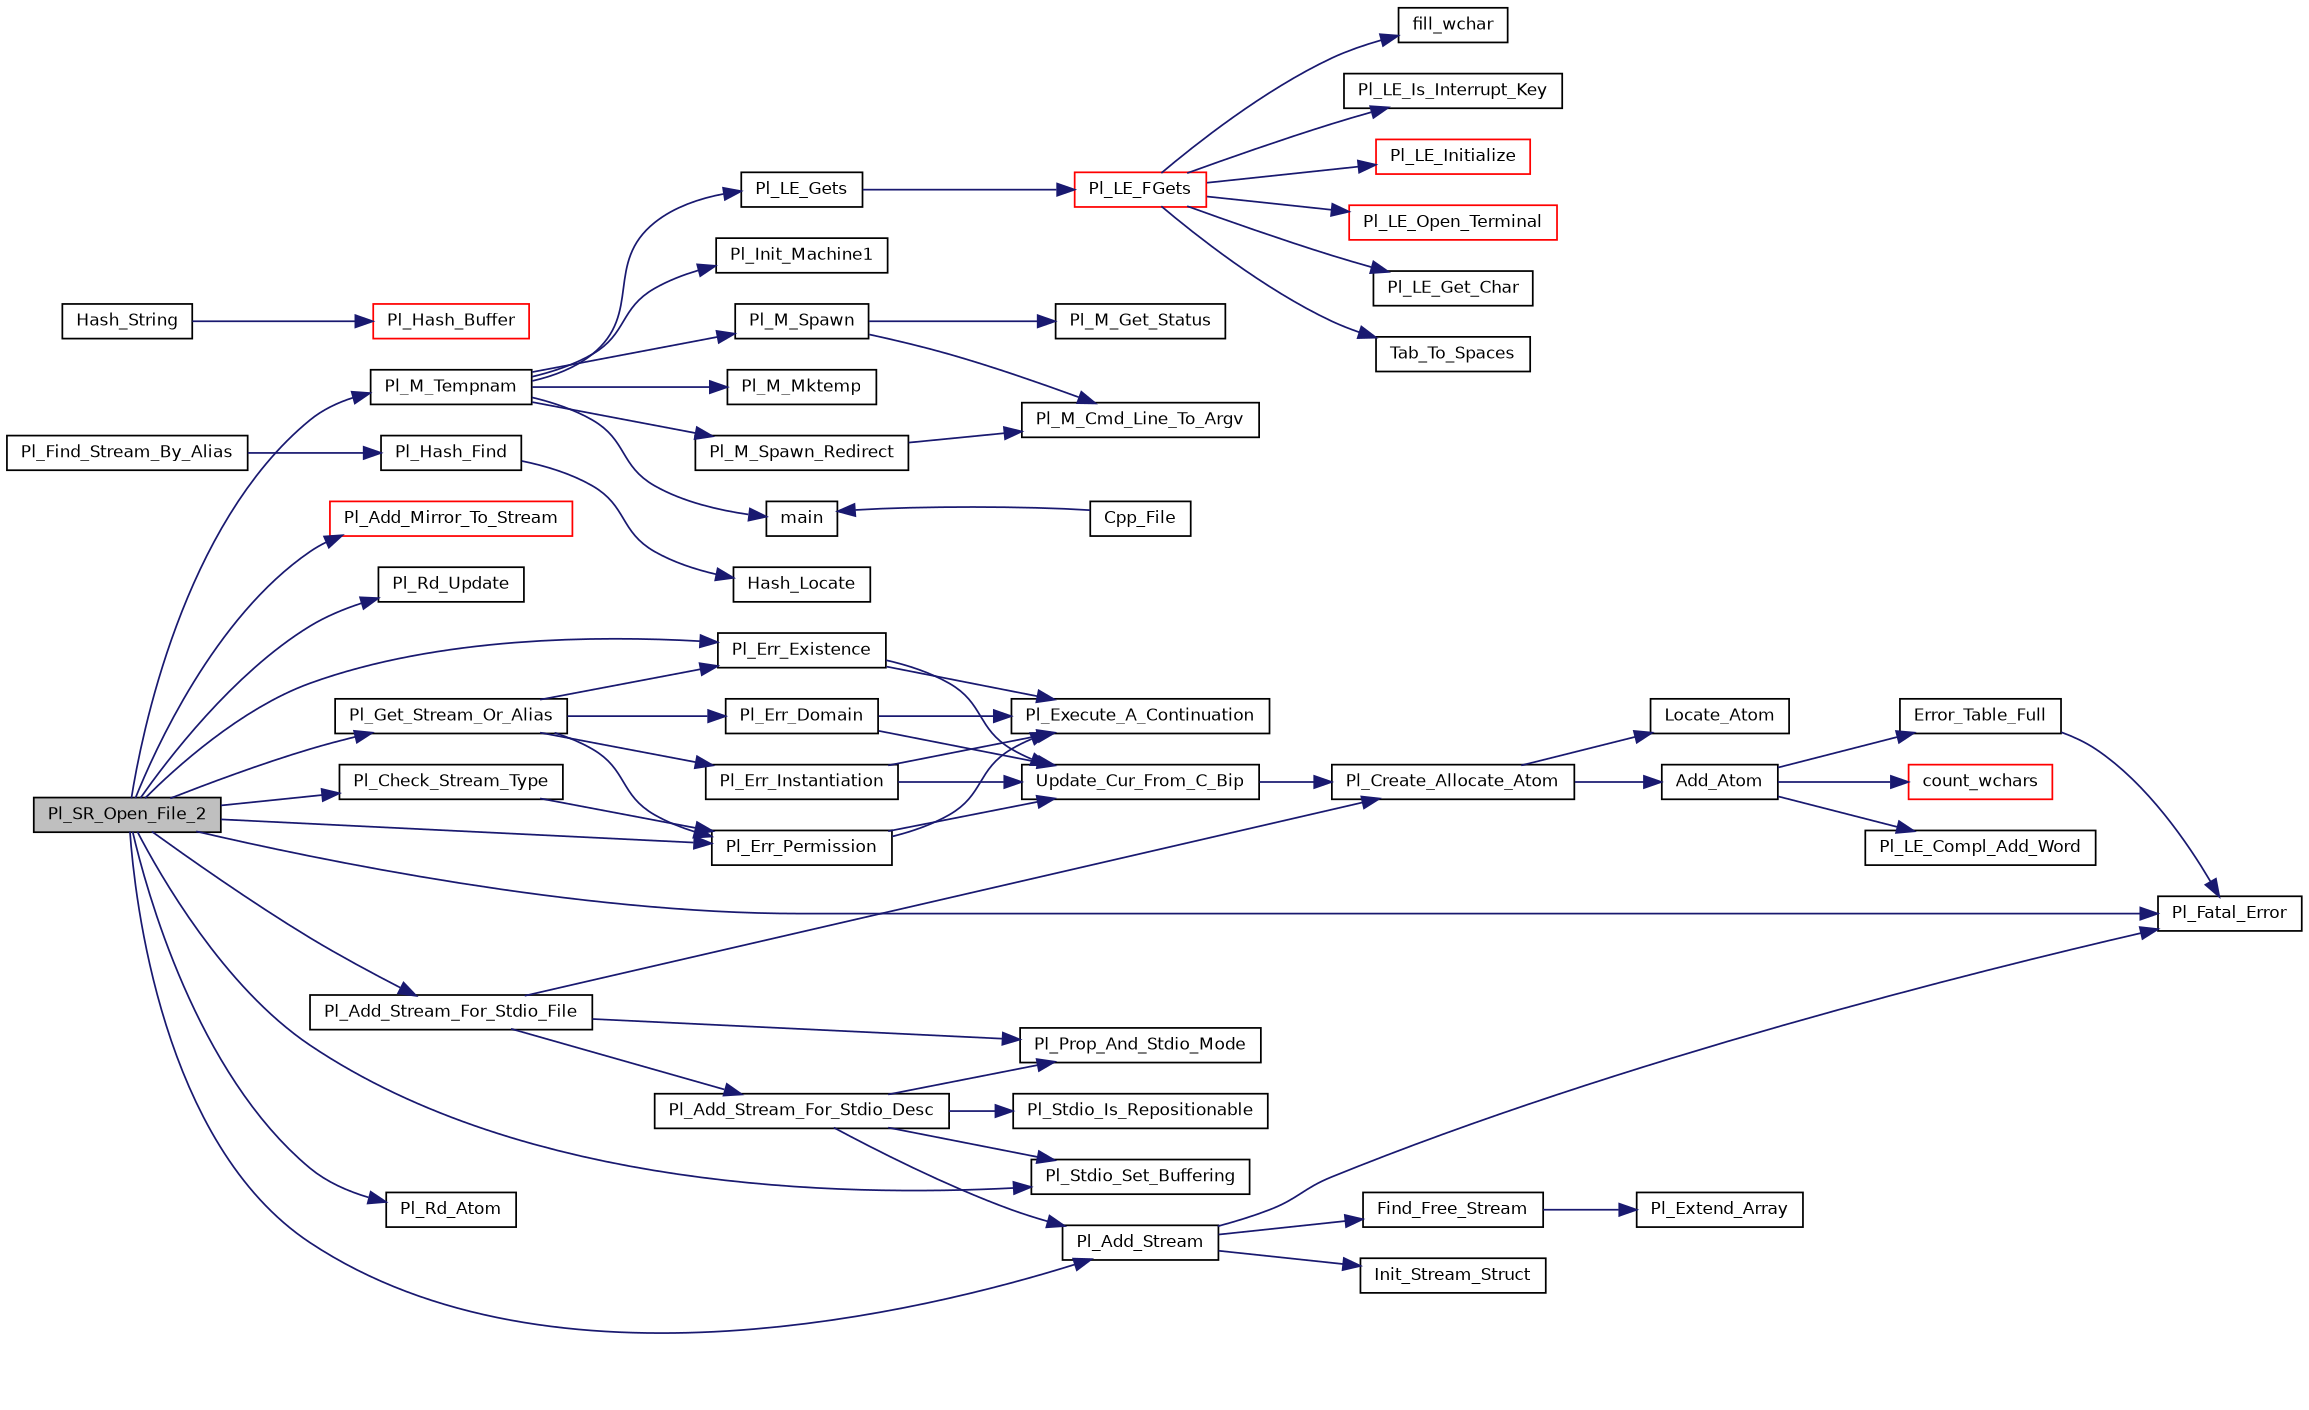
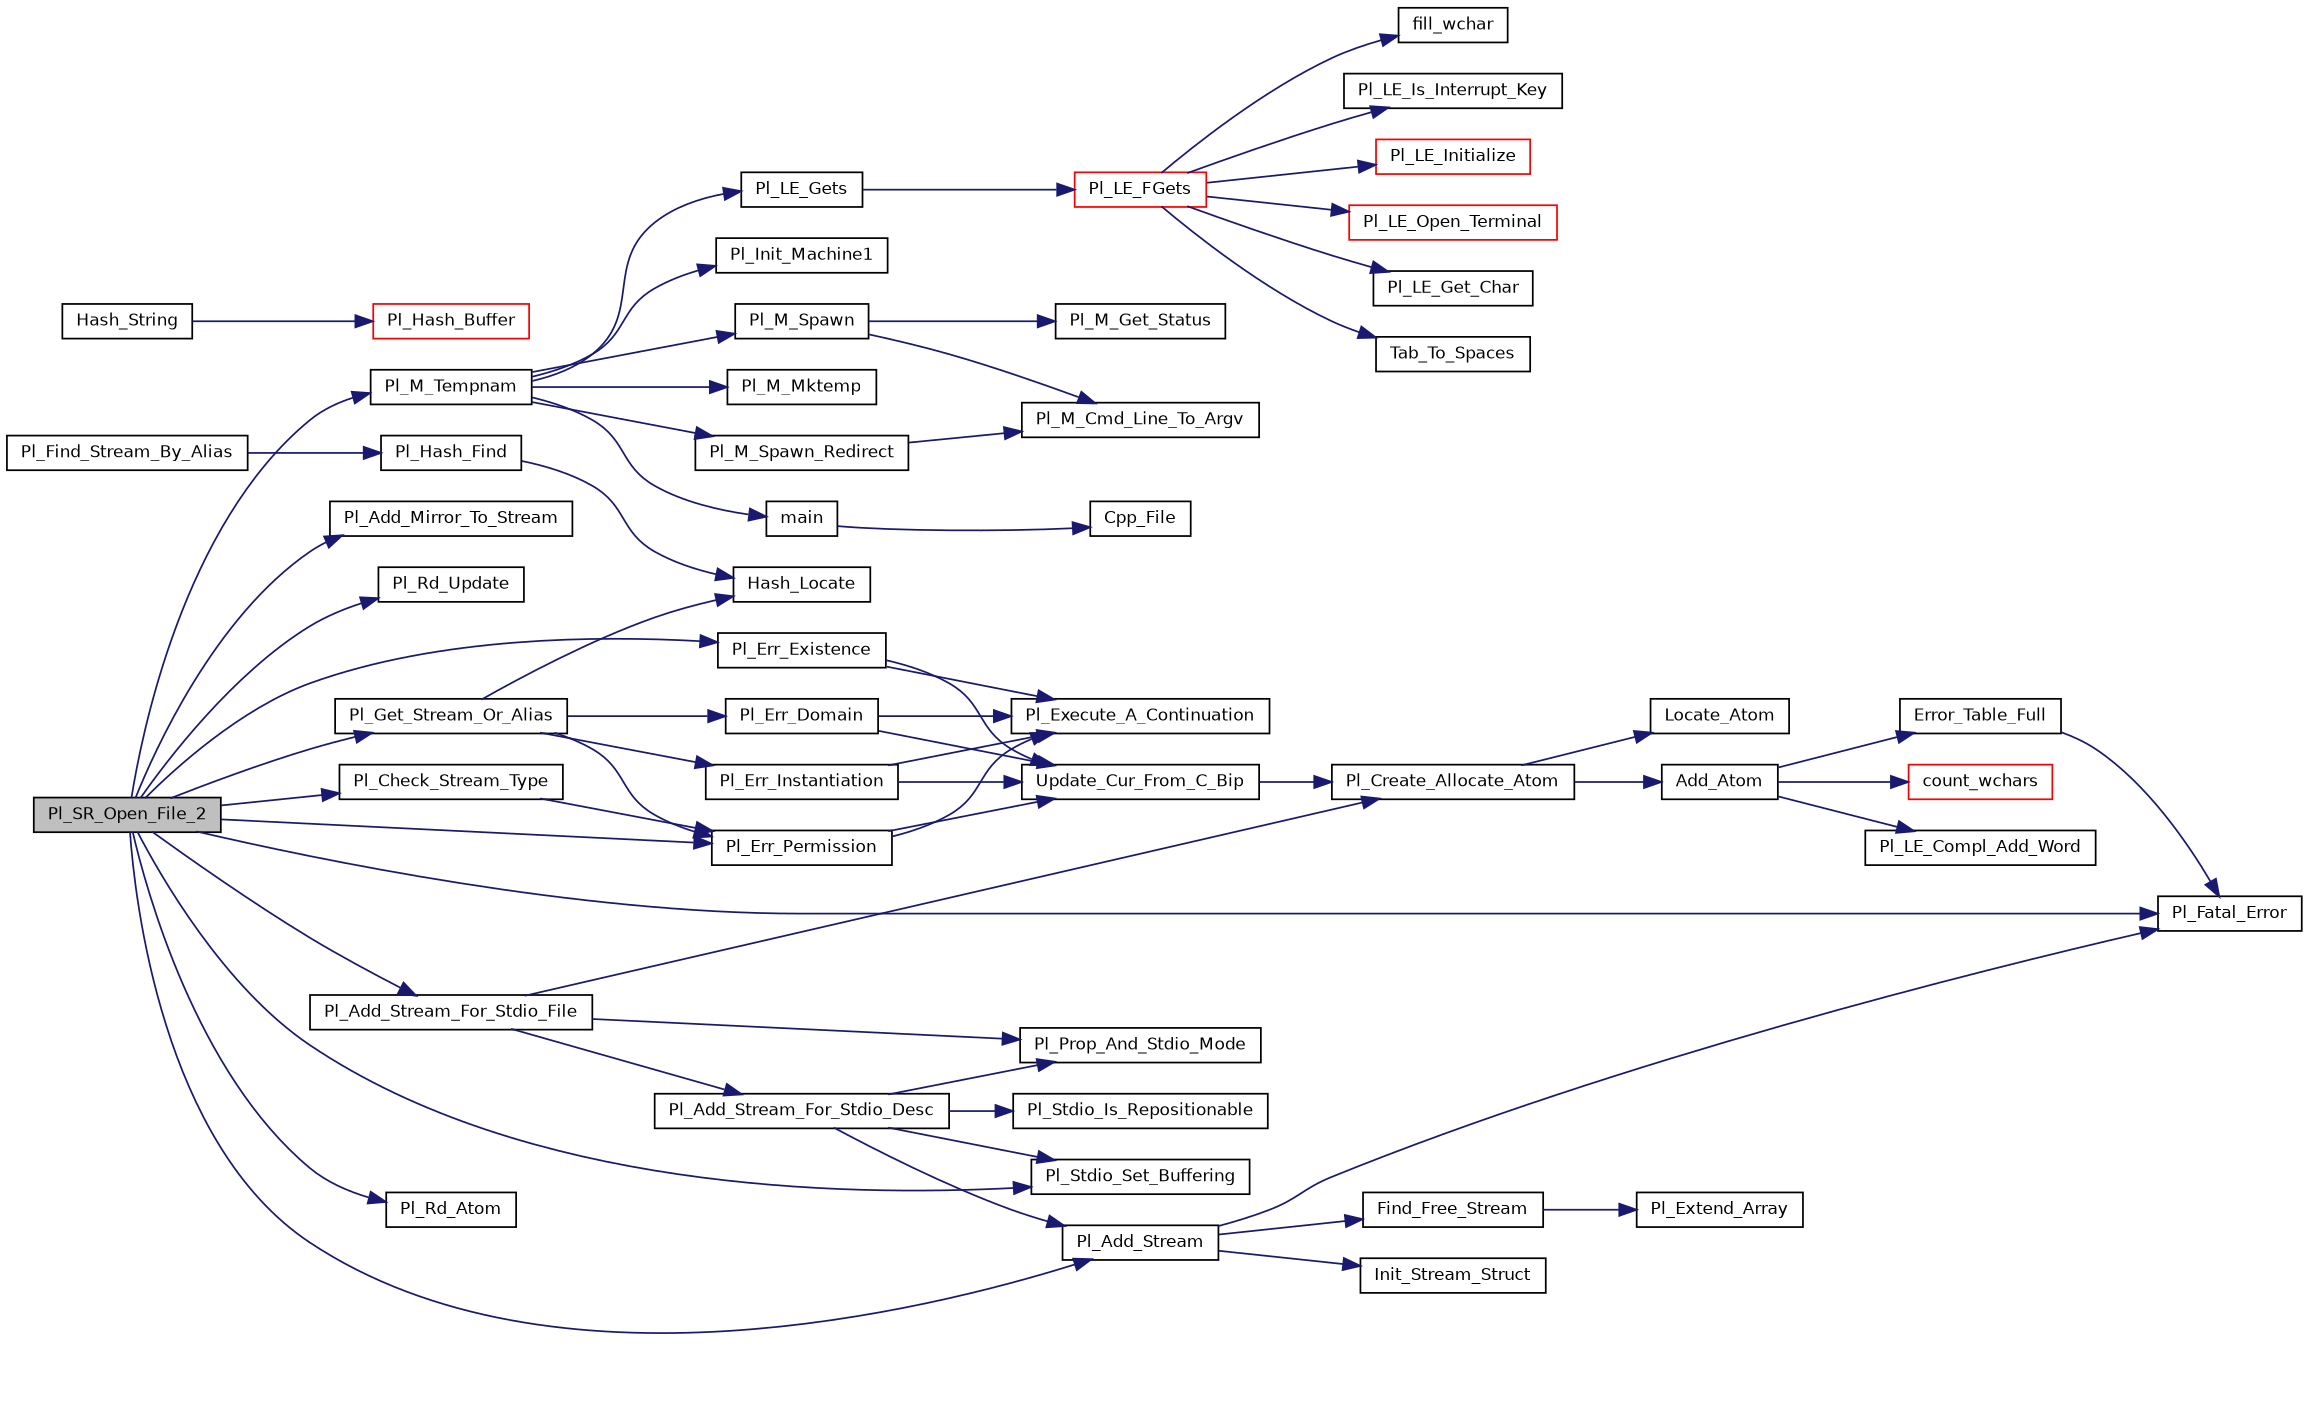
(973, 507) -> (955, 530)
(451, 519) -> (451, 519)
(620, 684) -> (572, 652)
